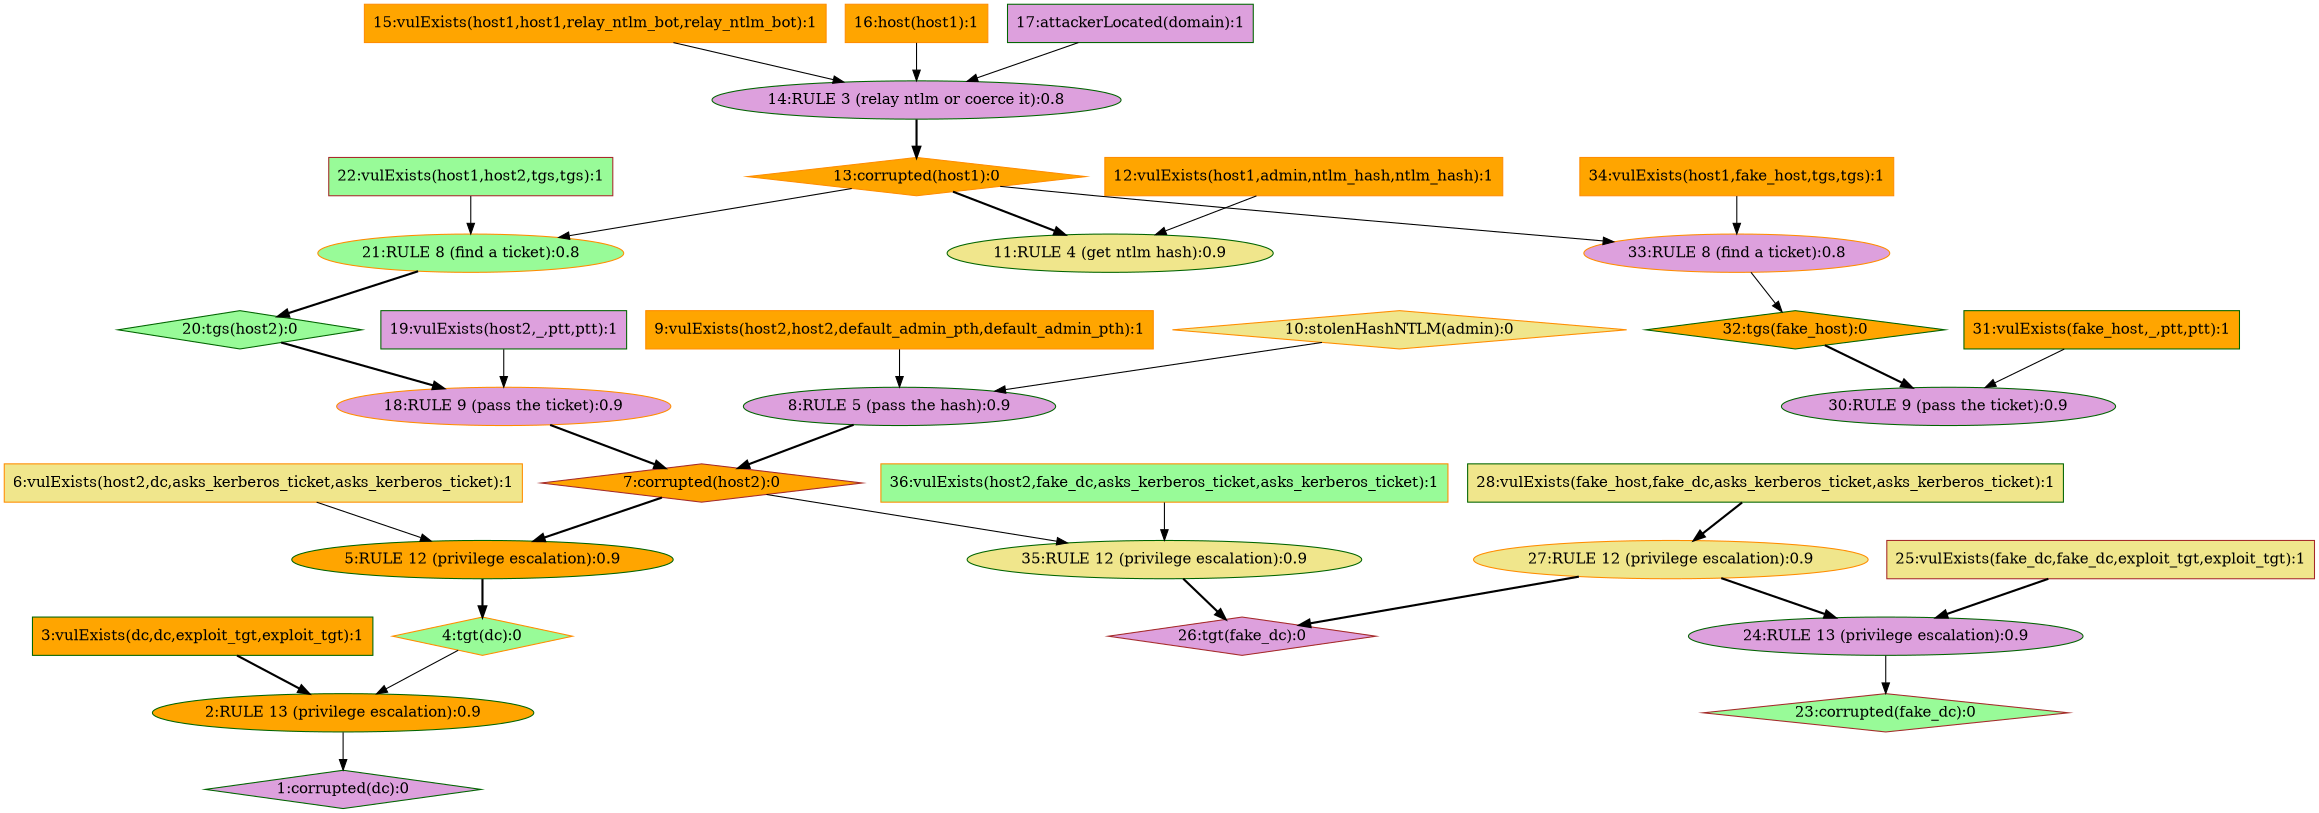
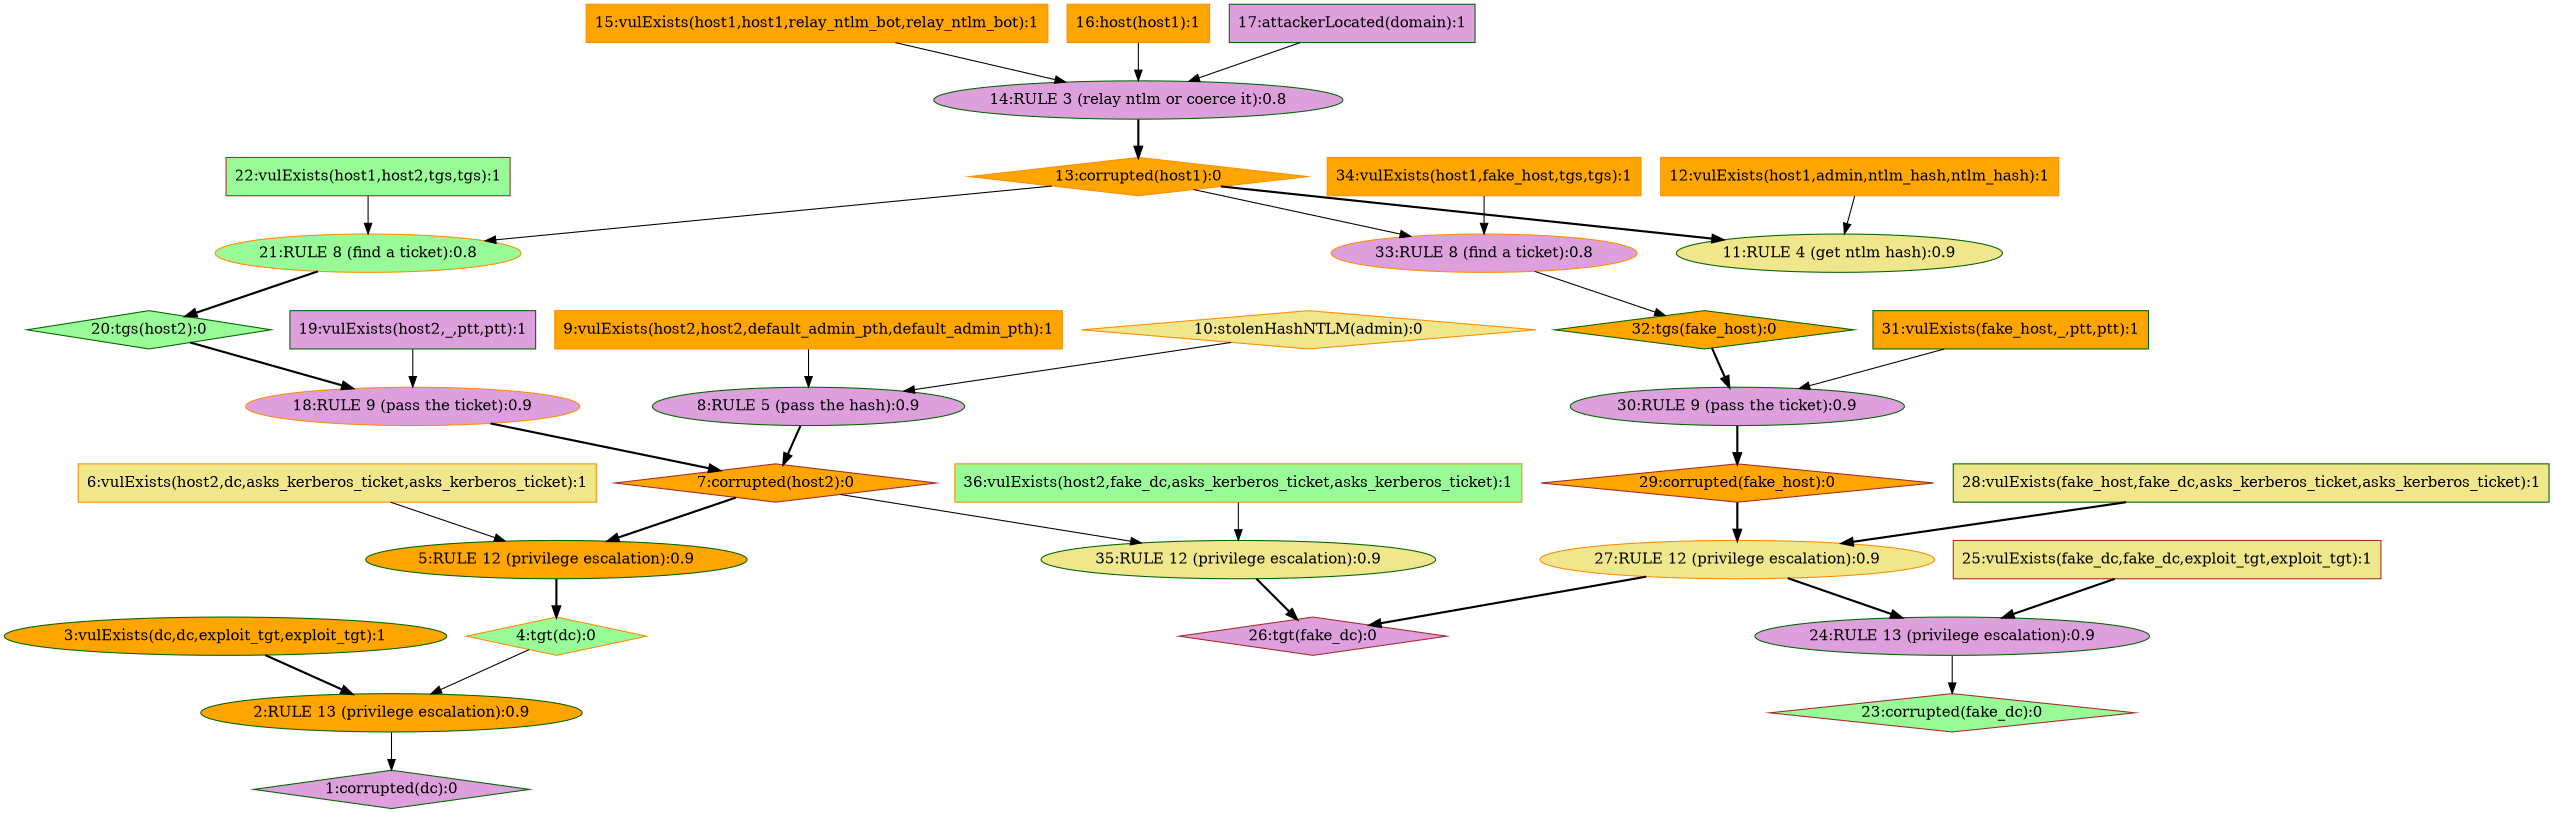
none -> (1737, 483)
(203, 636) -> (226, 636)
